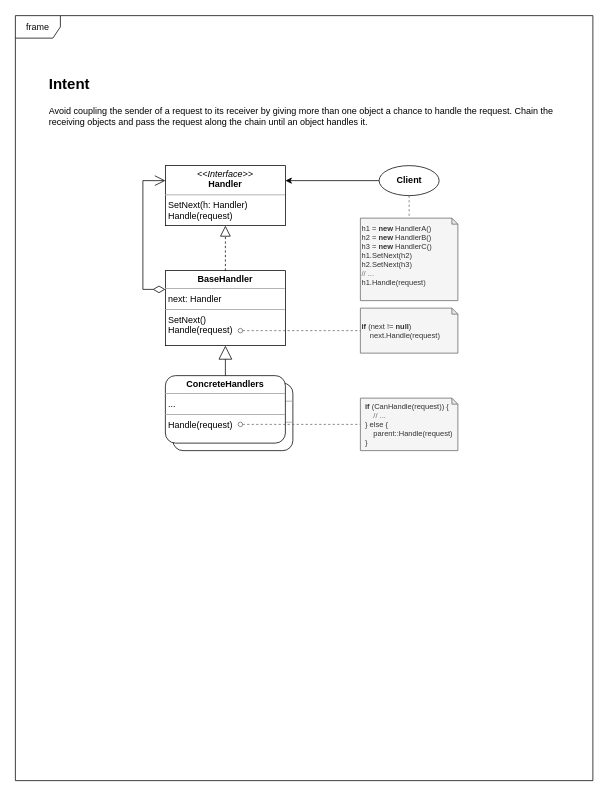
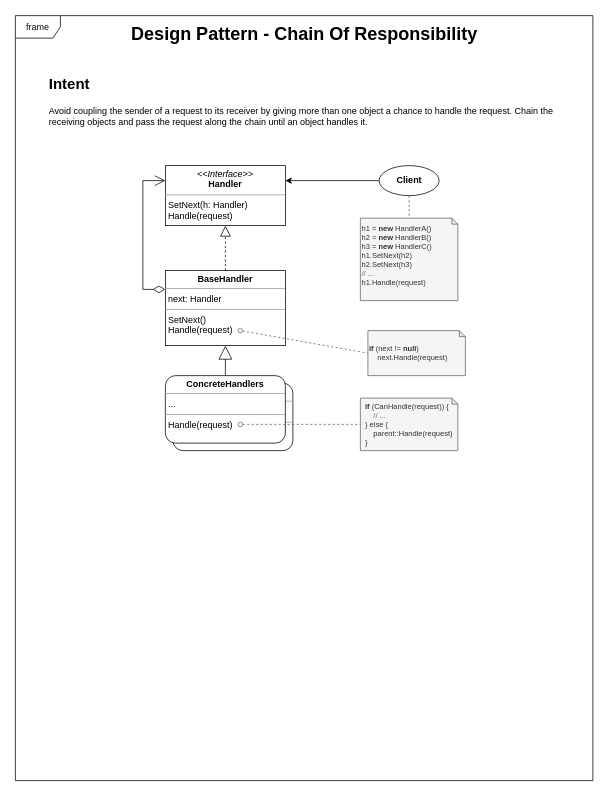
none -> (304, 34)
(409, 330) -> (417, 353)
